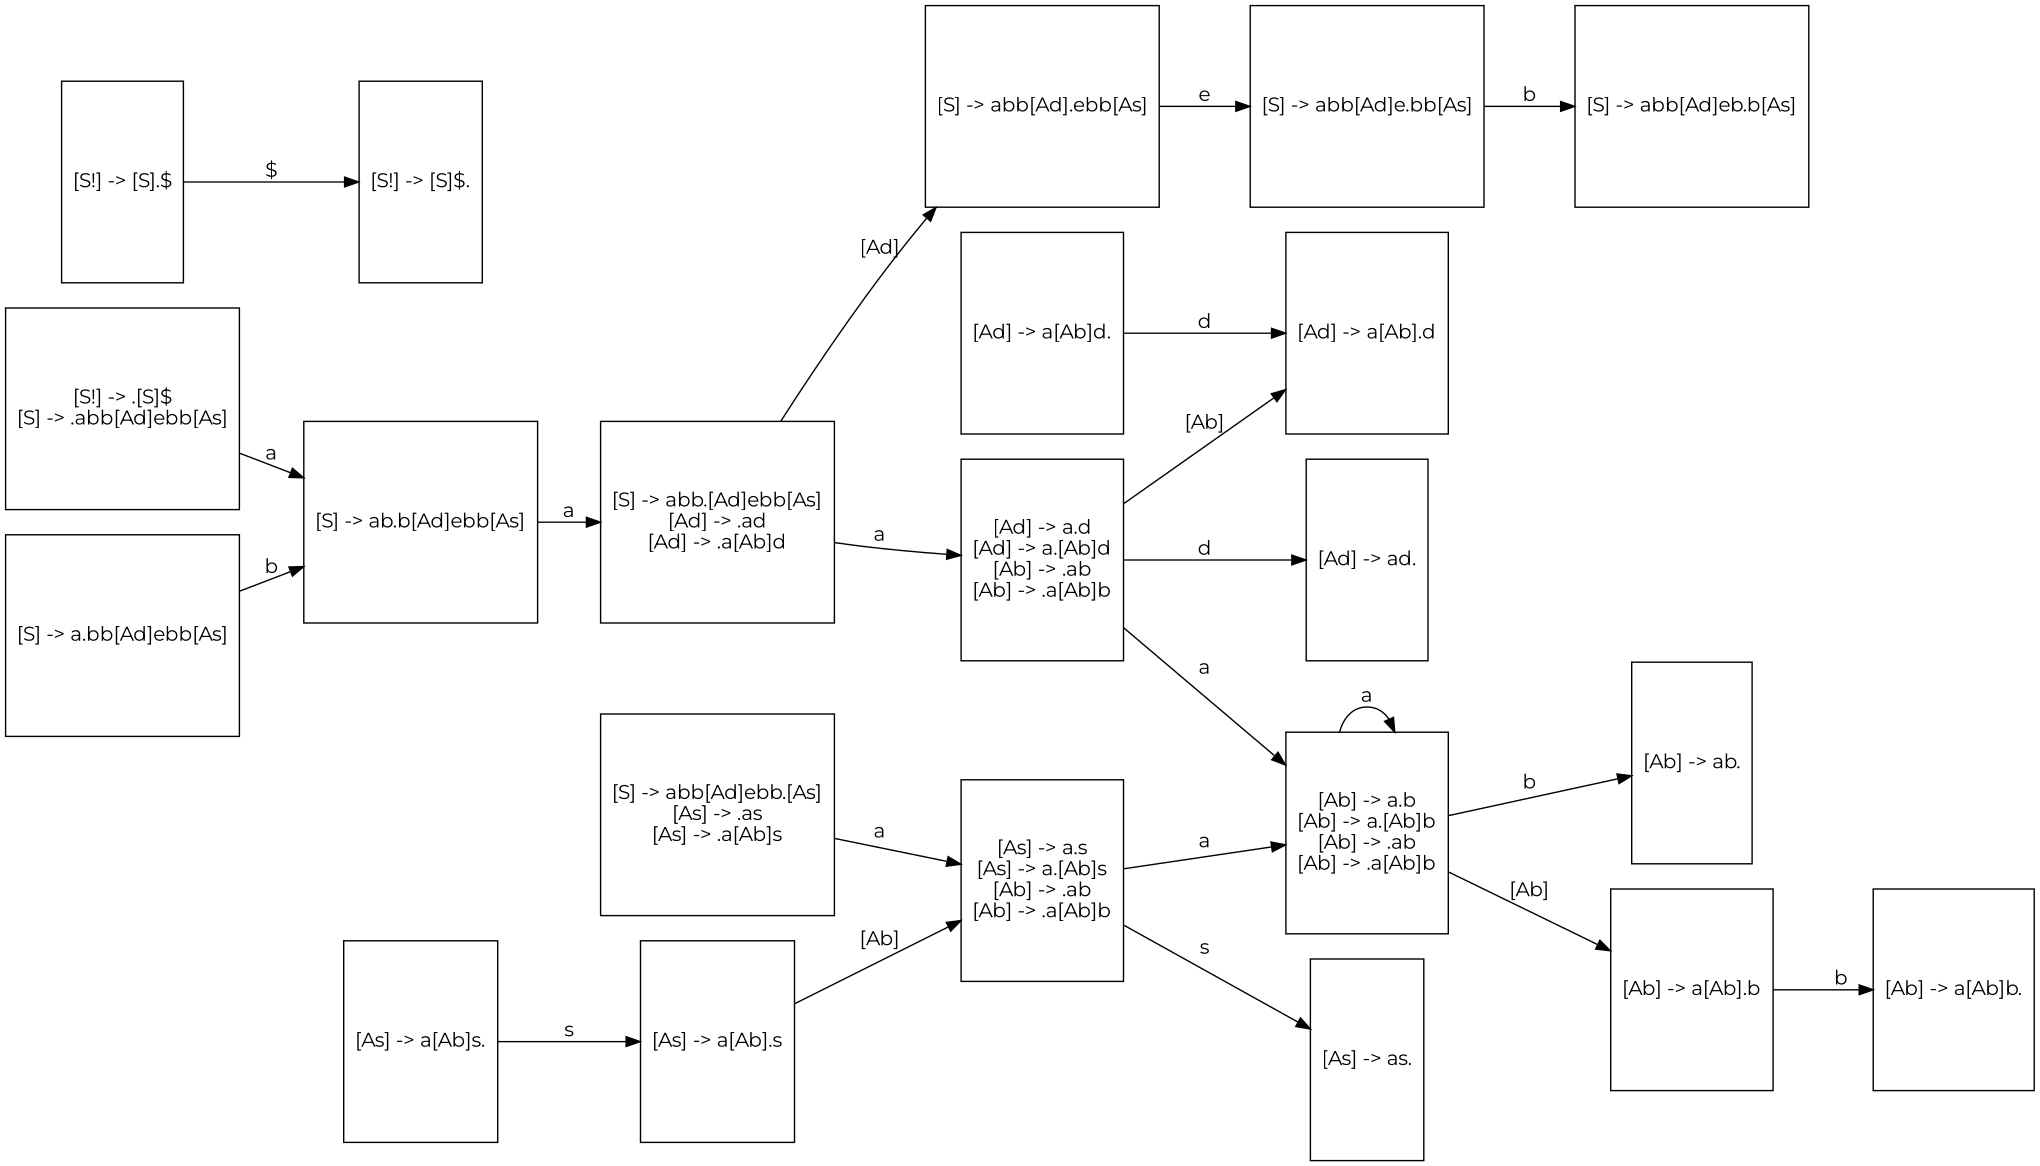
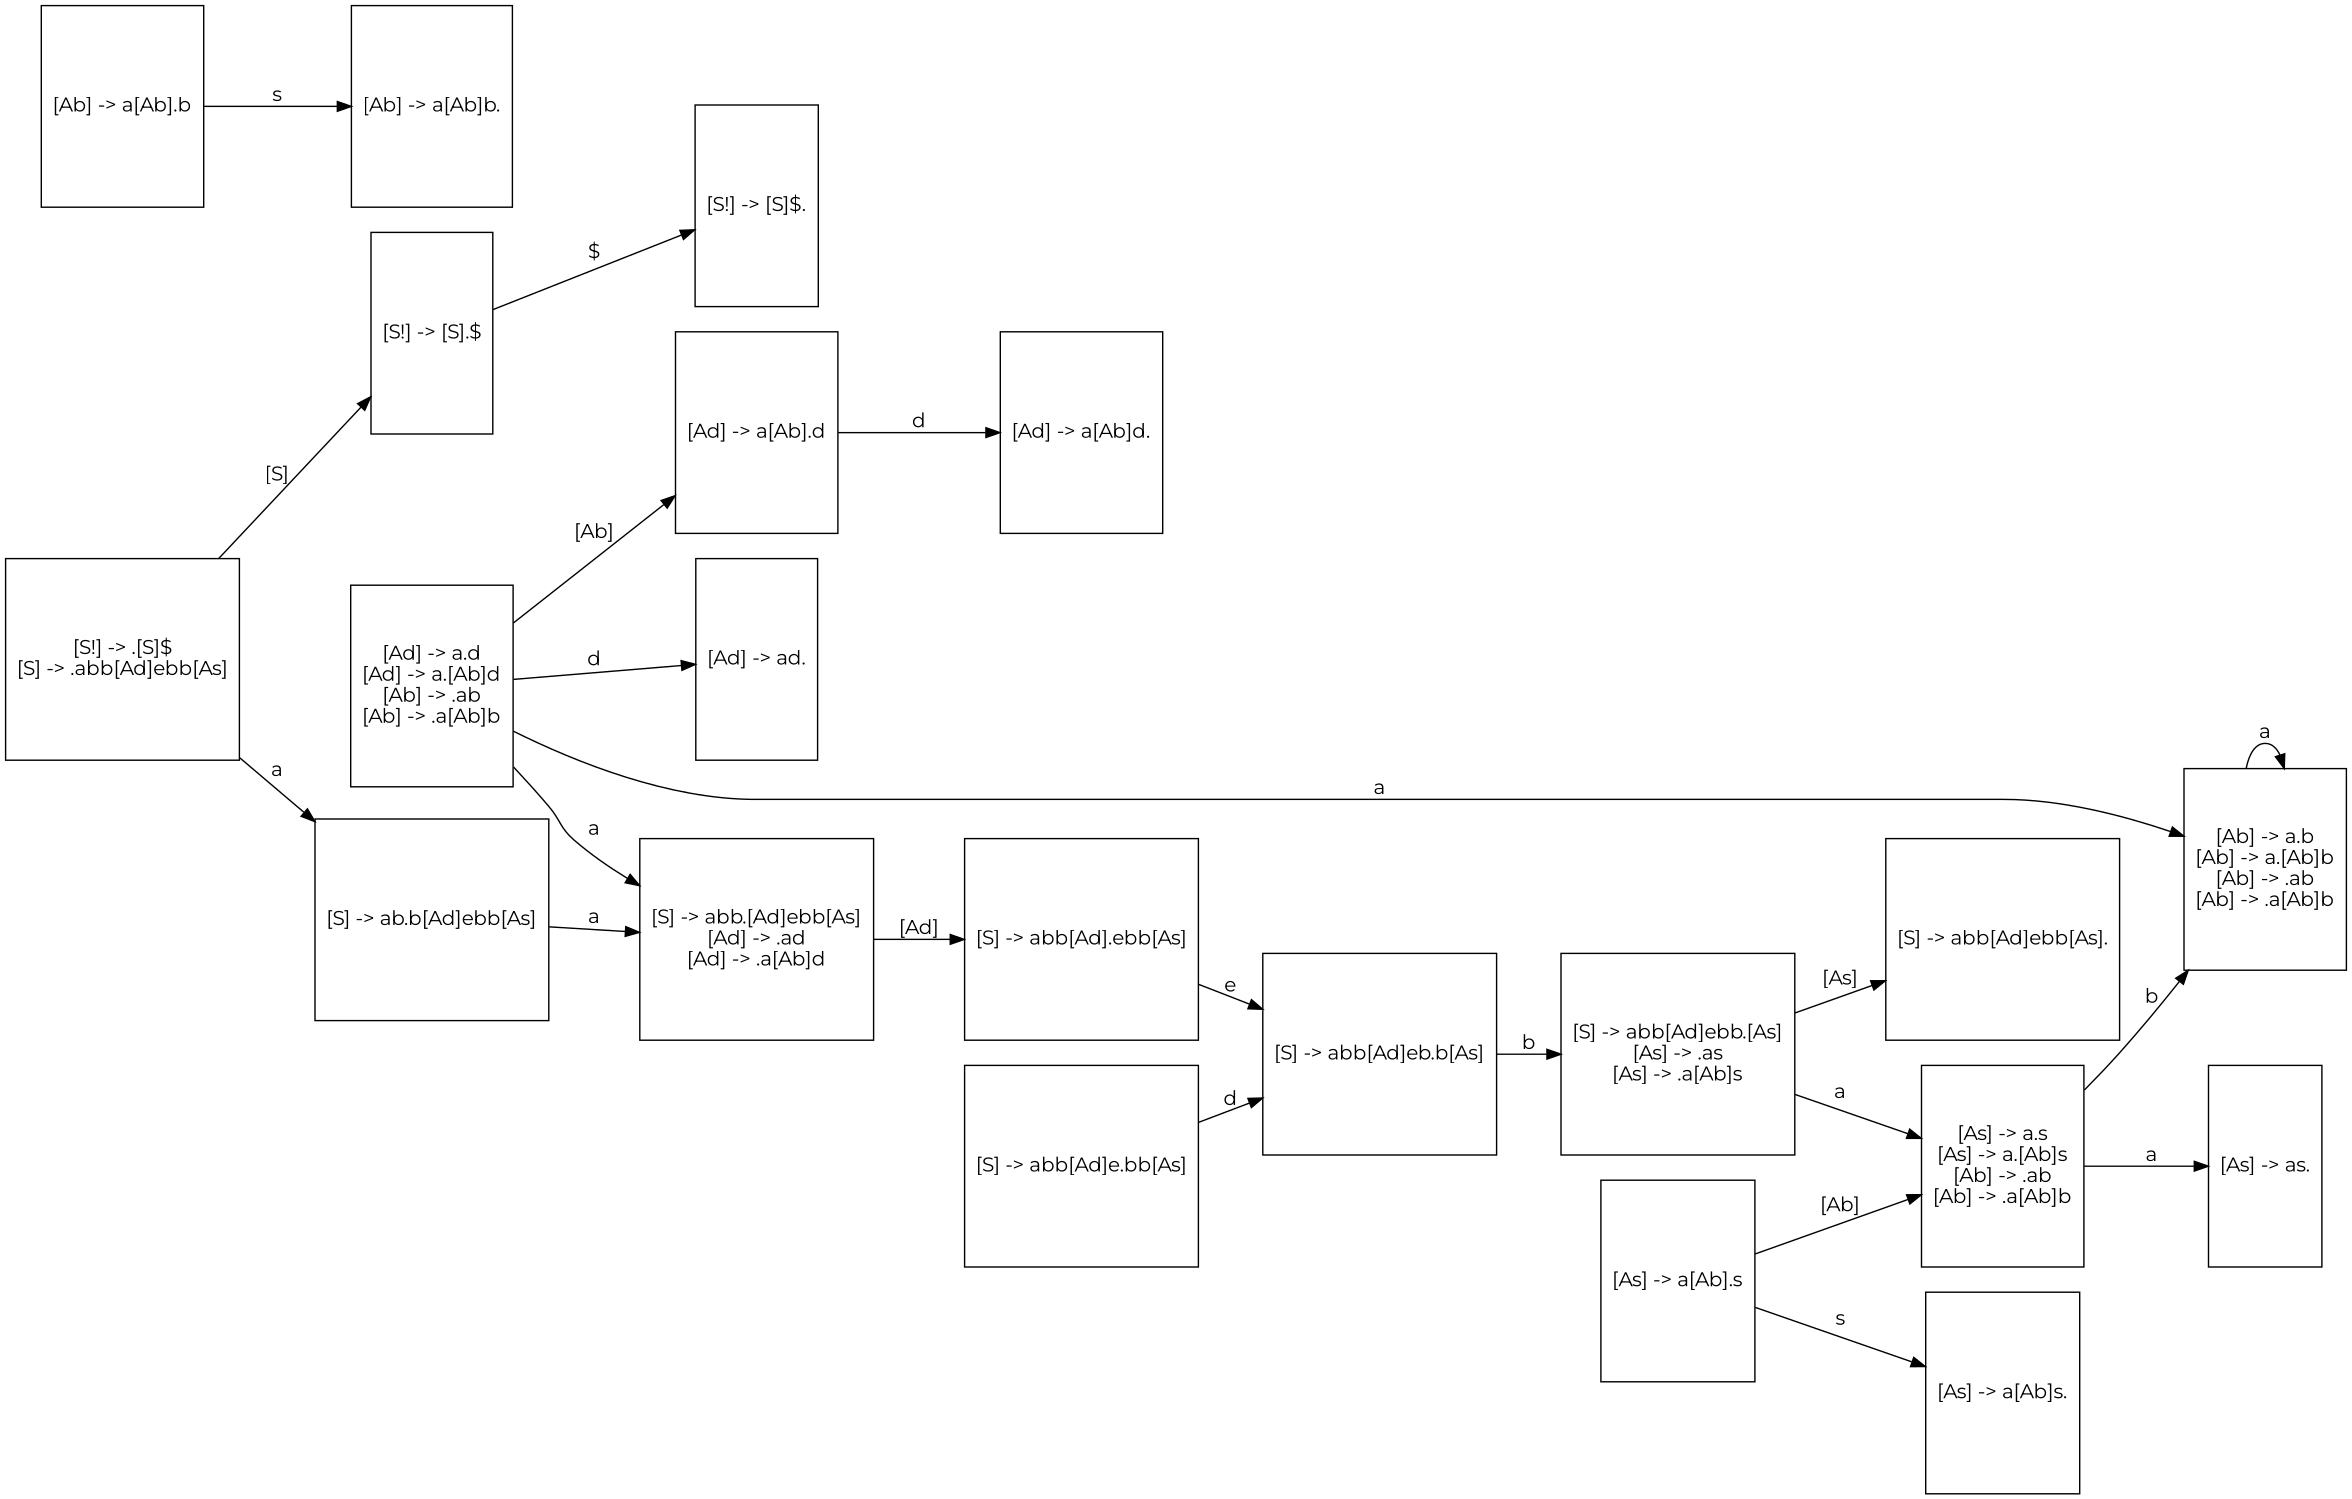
(1530, 96) -> (1231, 1100)
(1198, 106) -> (1224, 994)
(1198, 333) -> (912, 433)
none -> (290, 483)
(891, 549) -> (564, 829)
(122, 636) -> none
(1692, 763) -> none
(1205, 842) -> (2152, 997)
(1523, 908) -> none
none -> (2003, 939)
(1205, 948) -> (2152, 1156)
(1841, 979) -> (277, 96)
(562, 1042) -> (1834, 1335)
none -> (1522, 1054)
